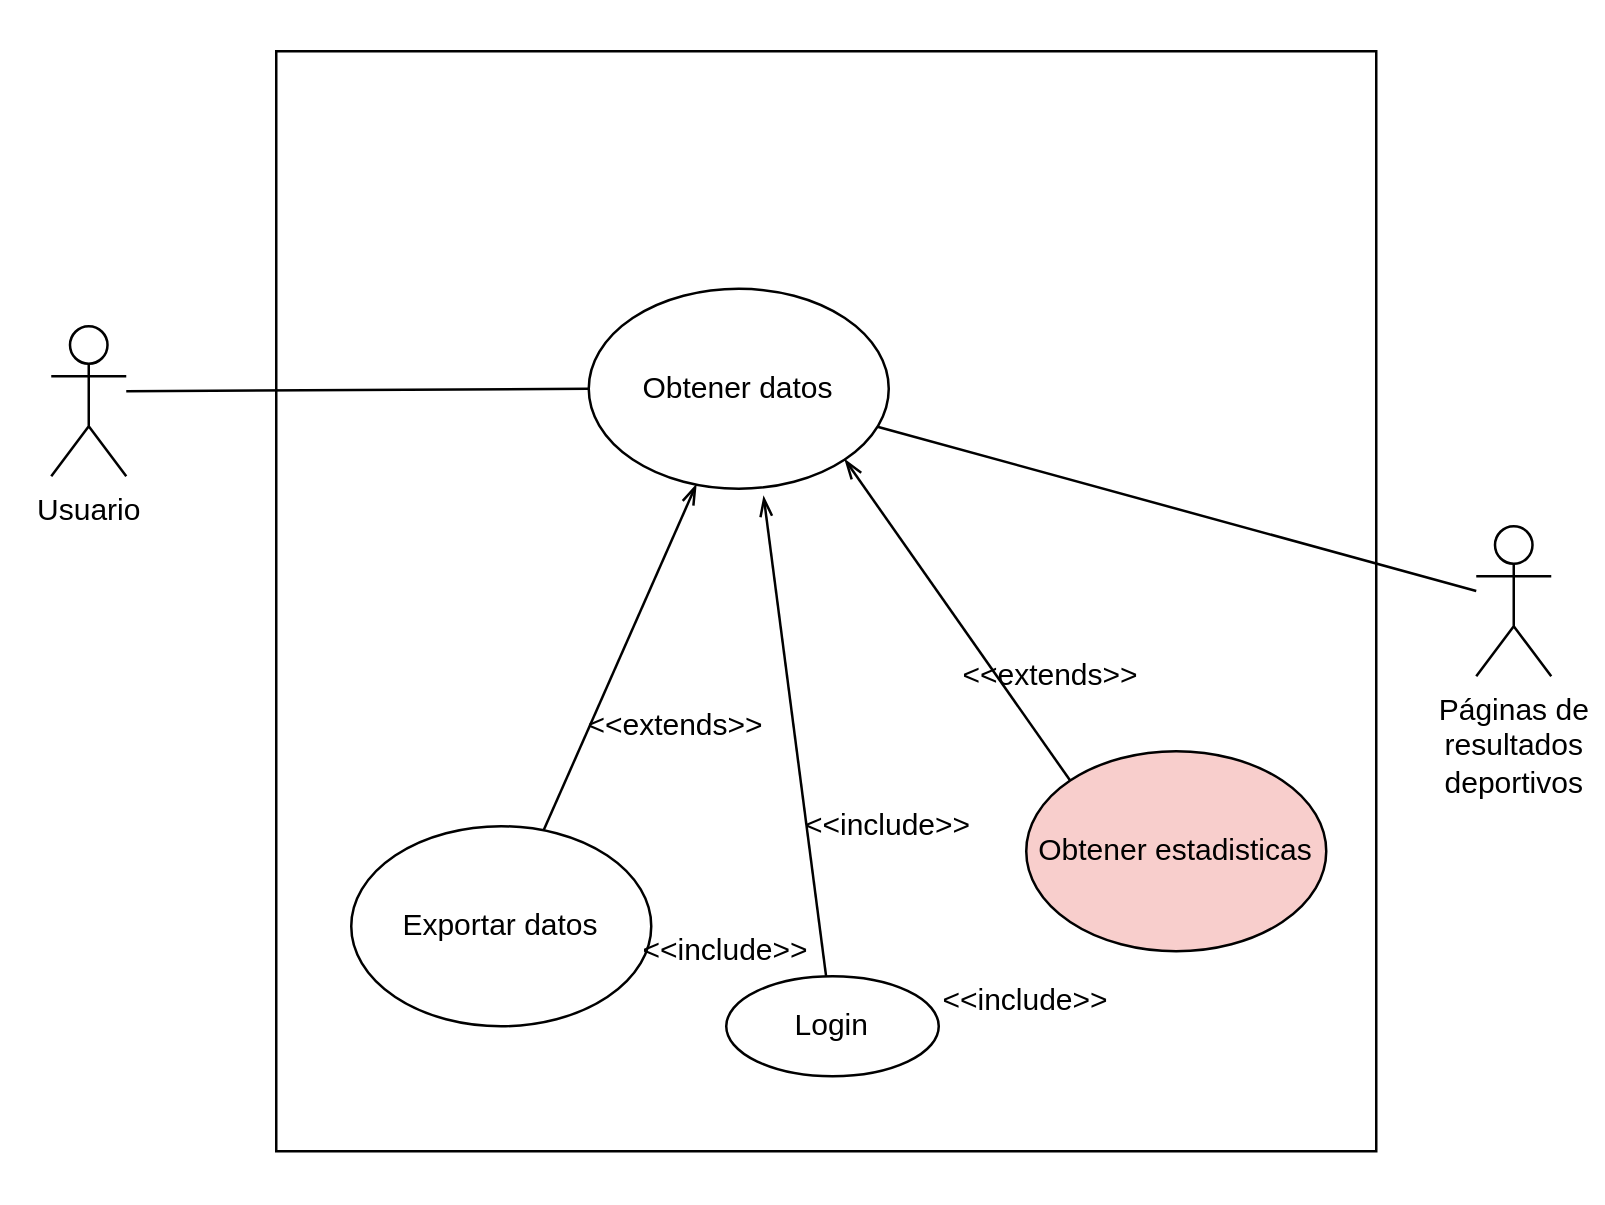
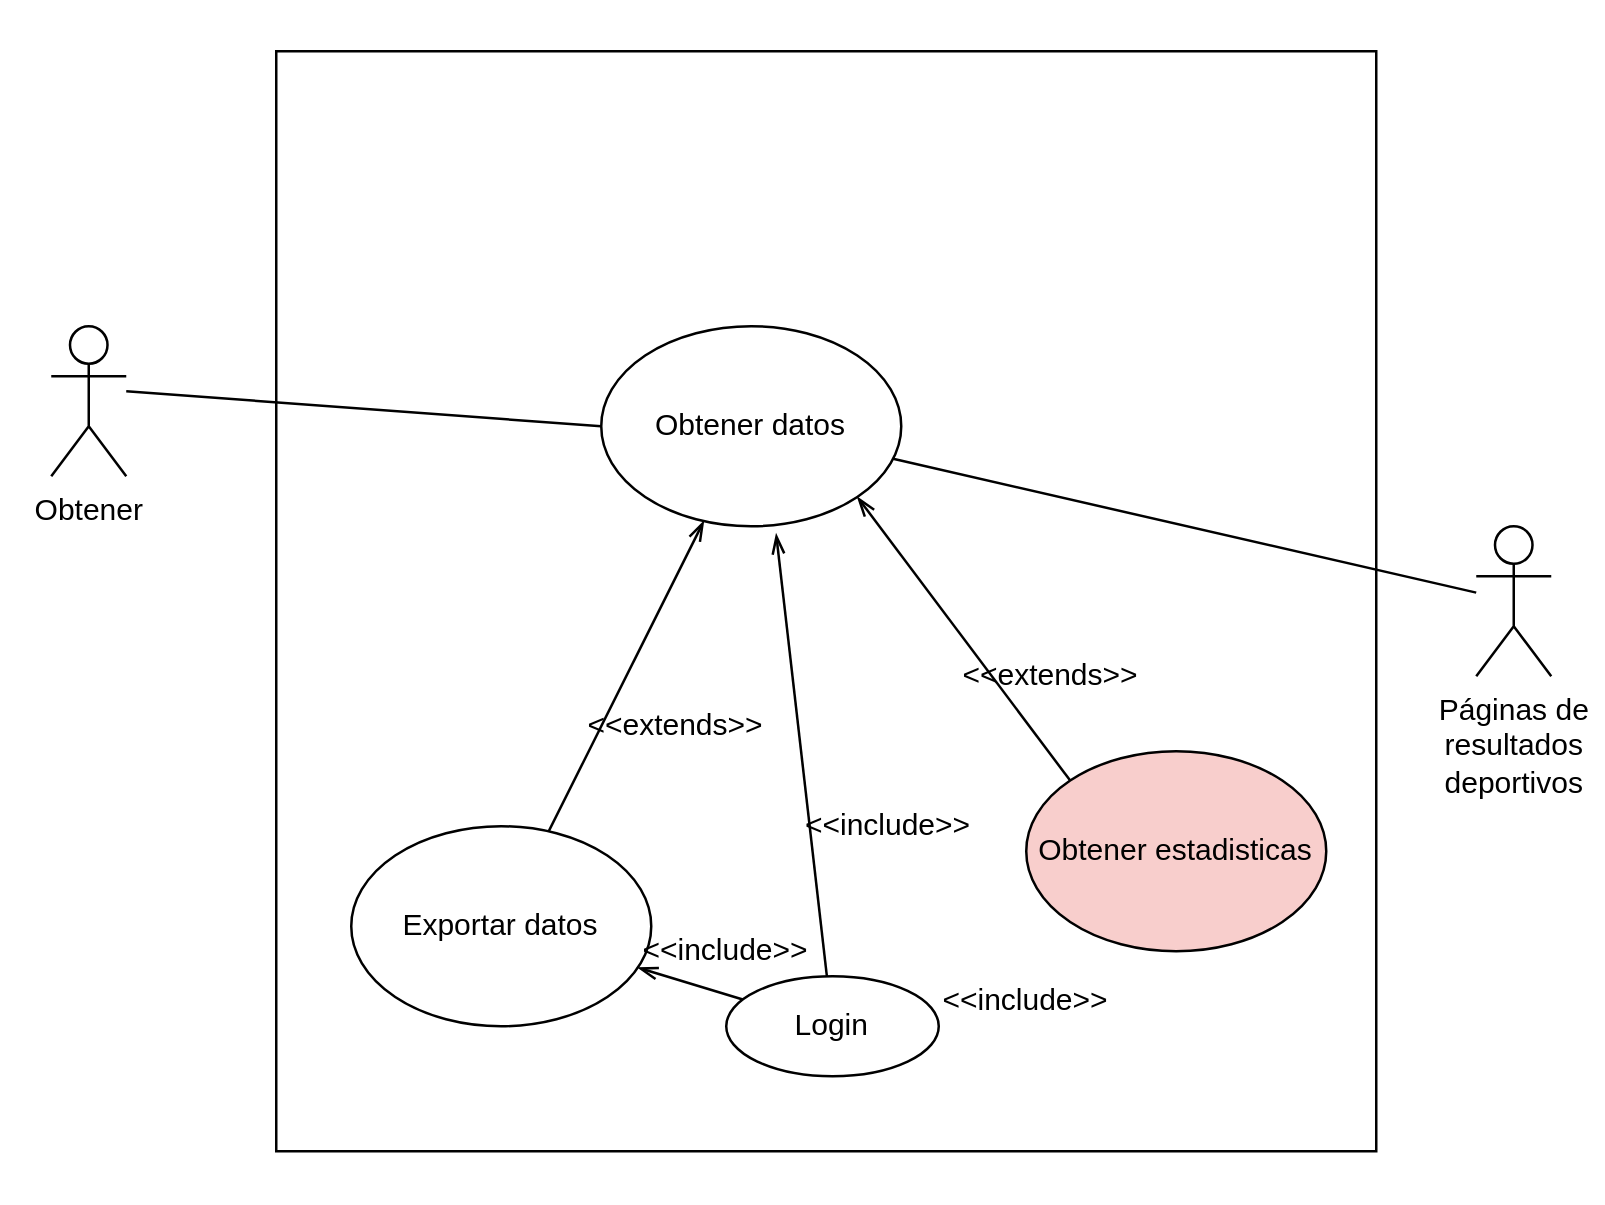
(739, 389) -> (751, 426)
(90, 512) -> (90, 512)
none -> (693, 984)
